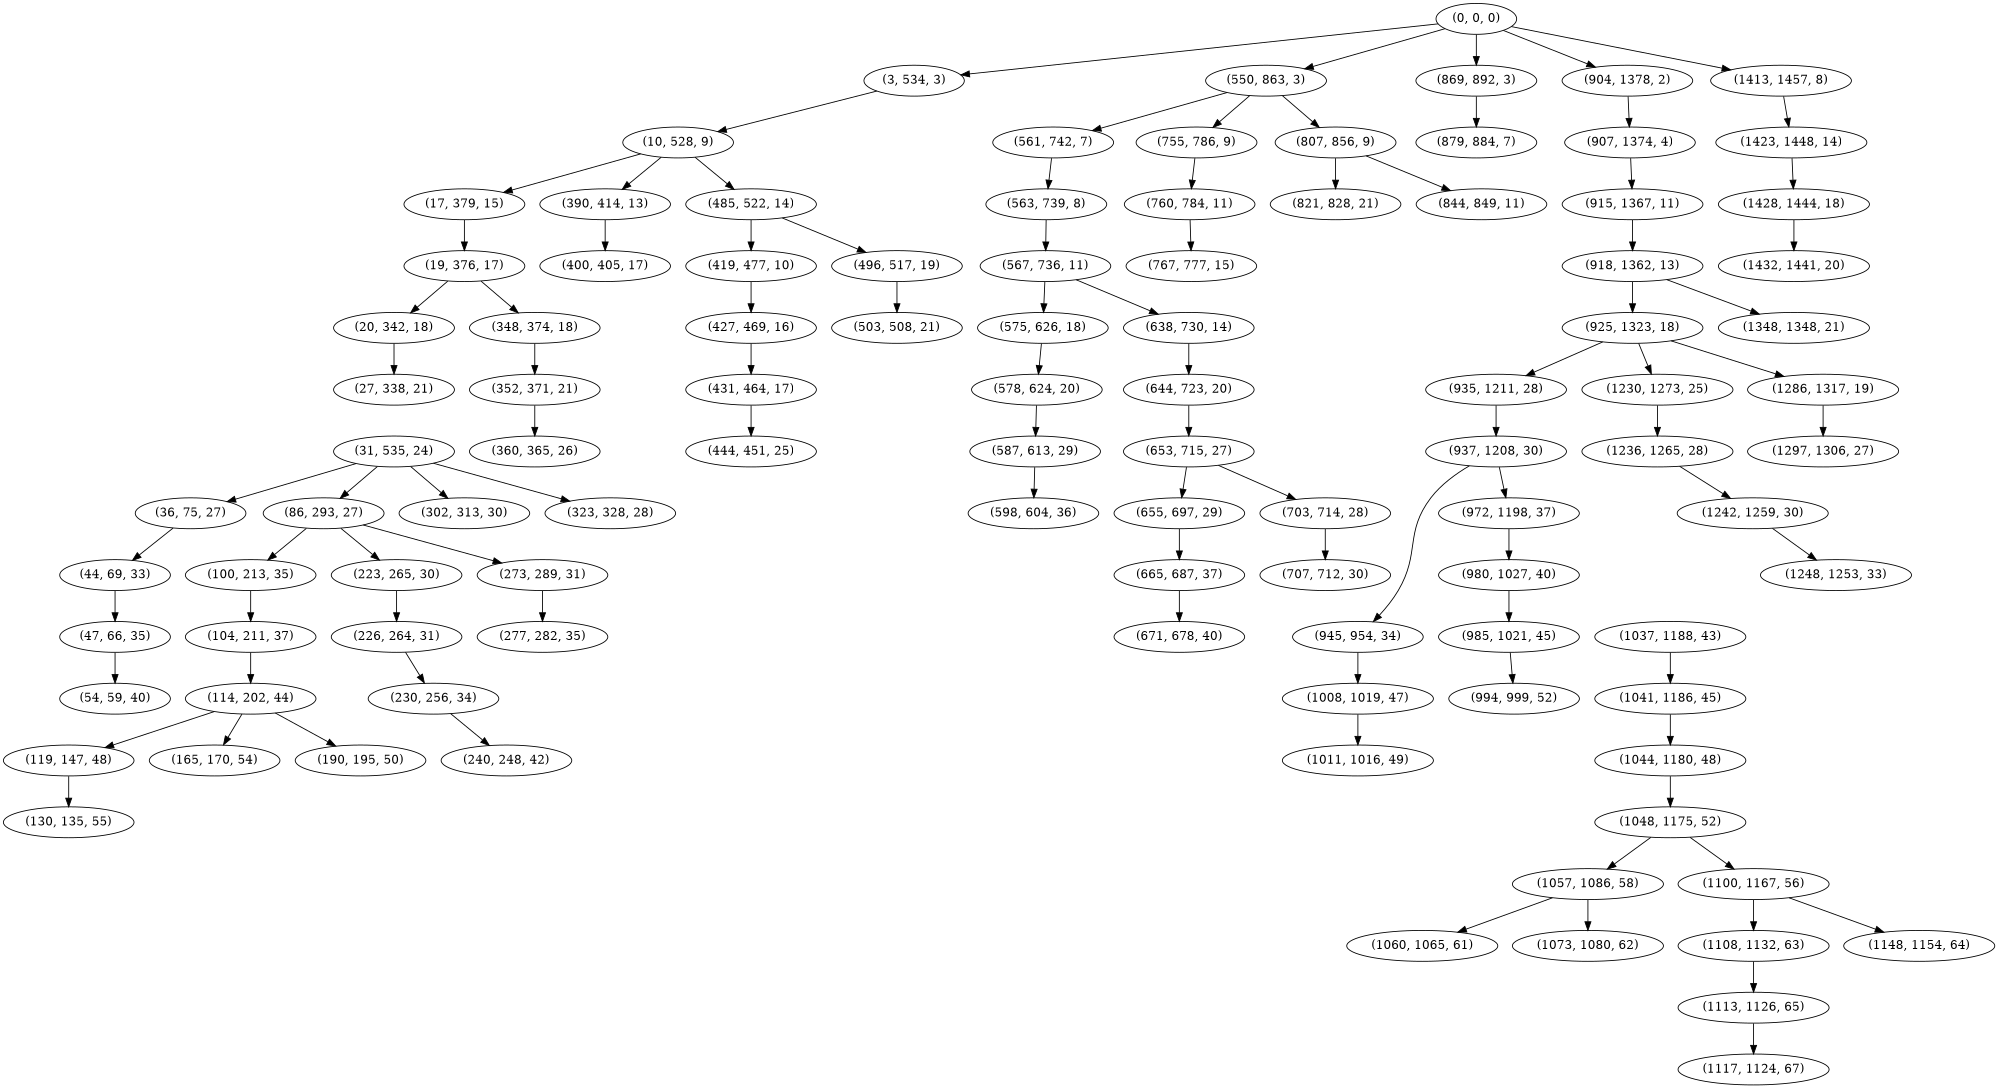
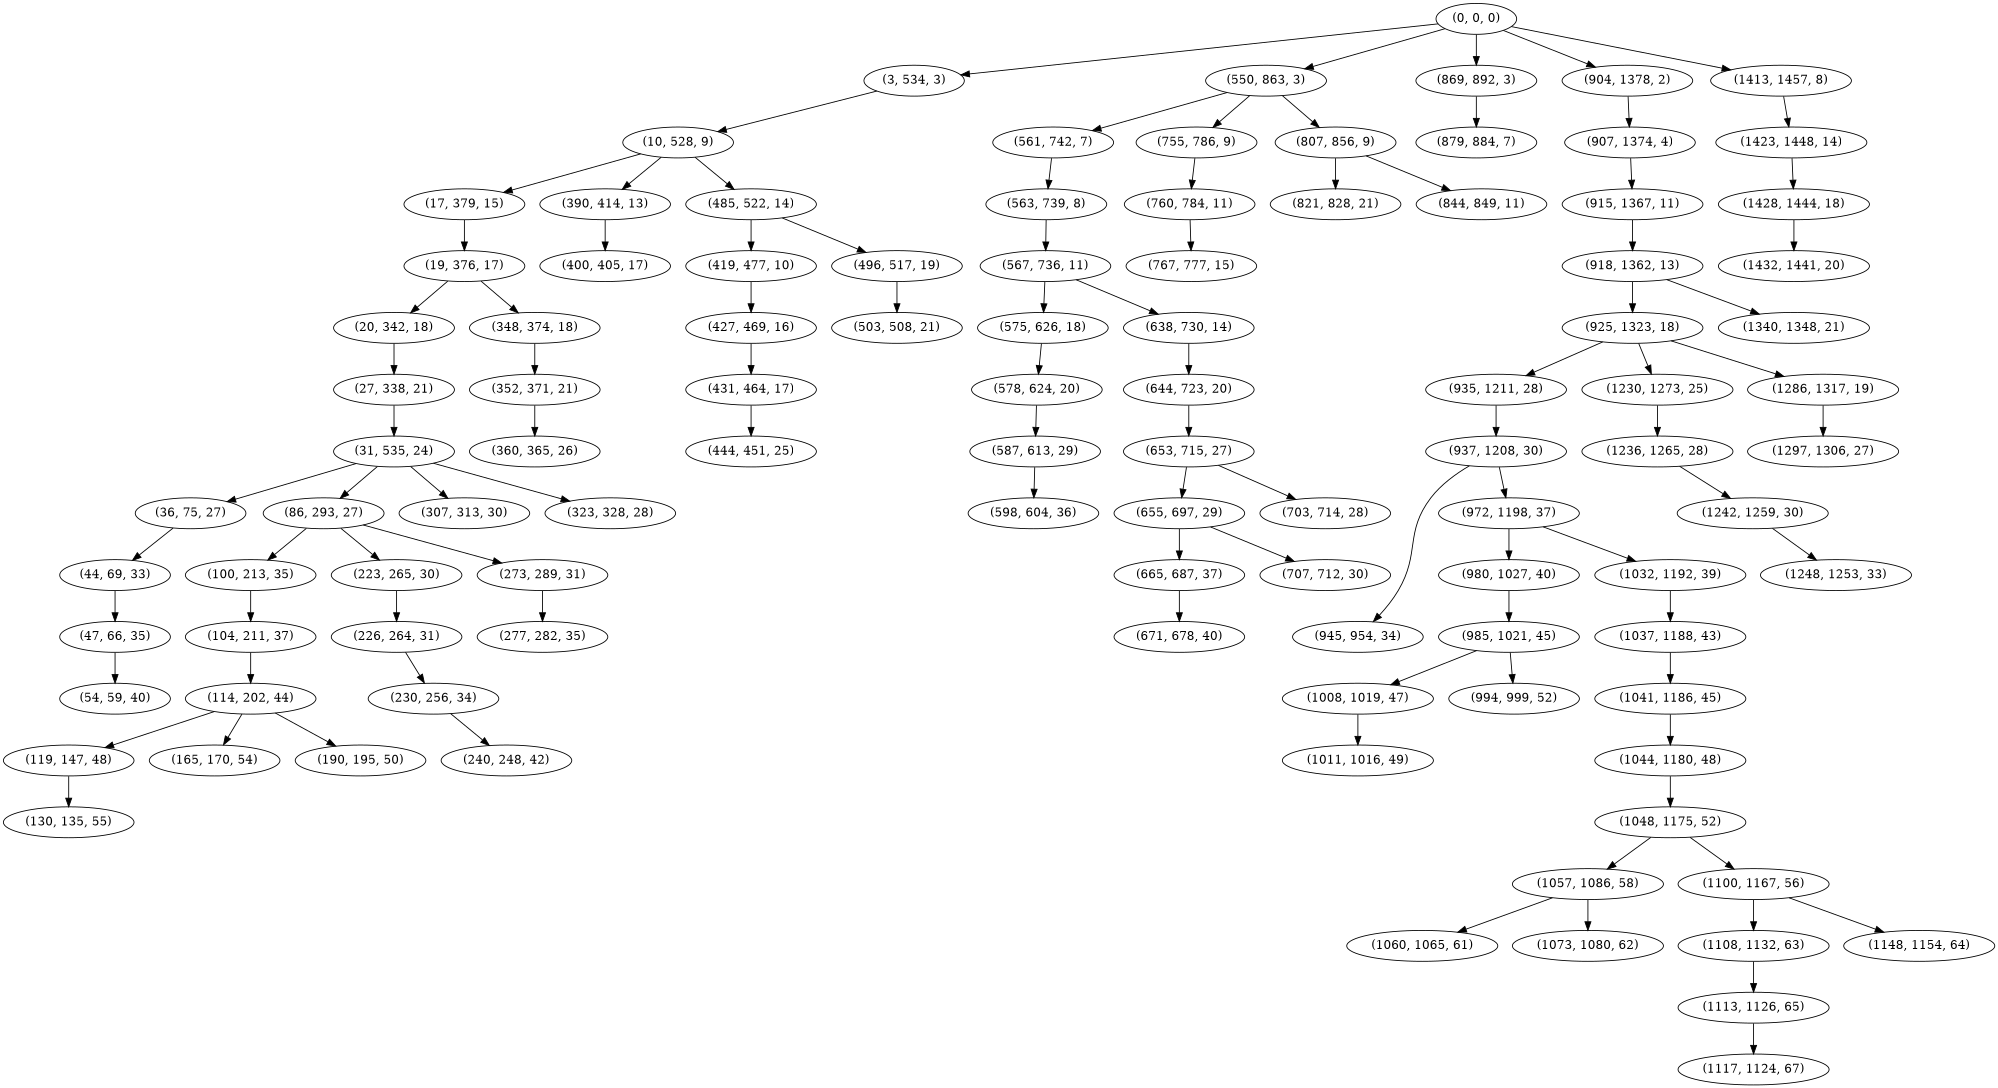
(1794, 328) -> (1794, 328)
none -> (394, 416)
(464, 513) -> (464, 513)
(1325, 540) -> (1248, 543)
none -> (1670, 575)
(1358, 664) -> (1438, 666)
